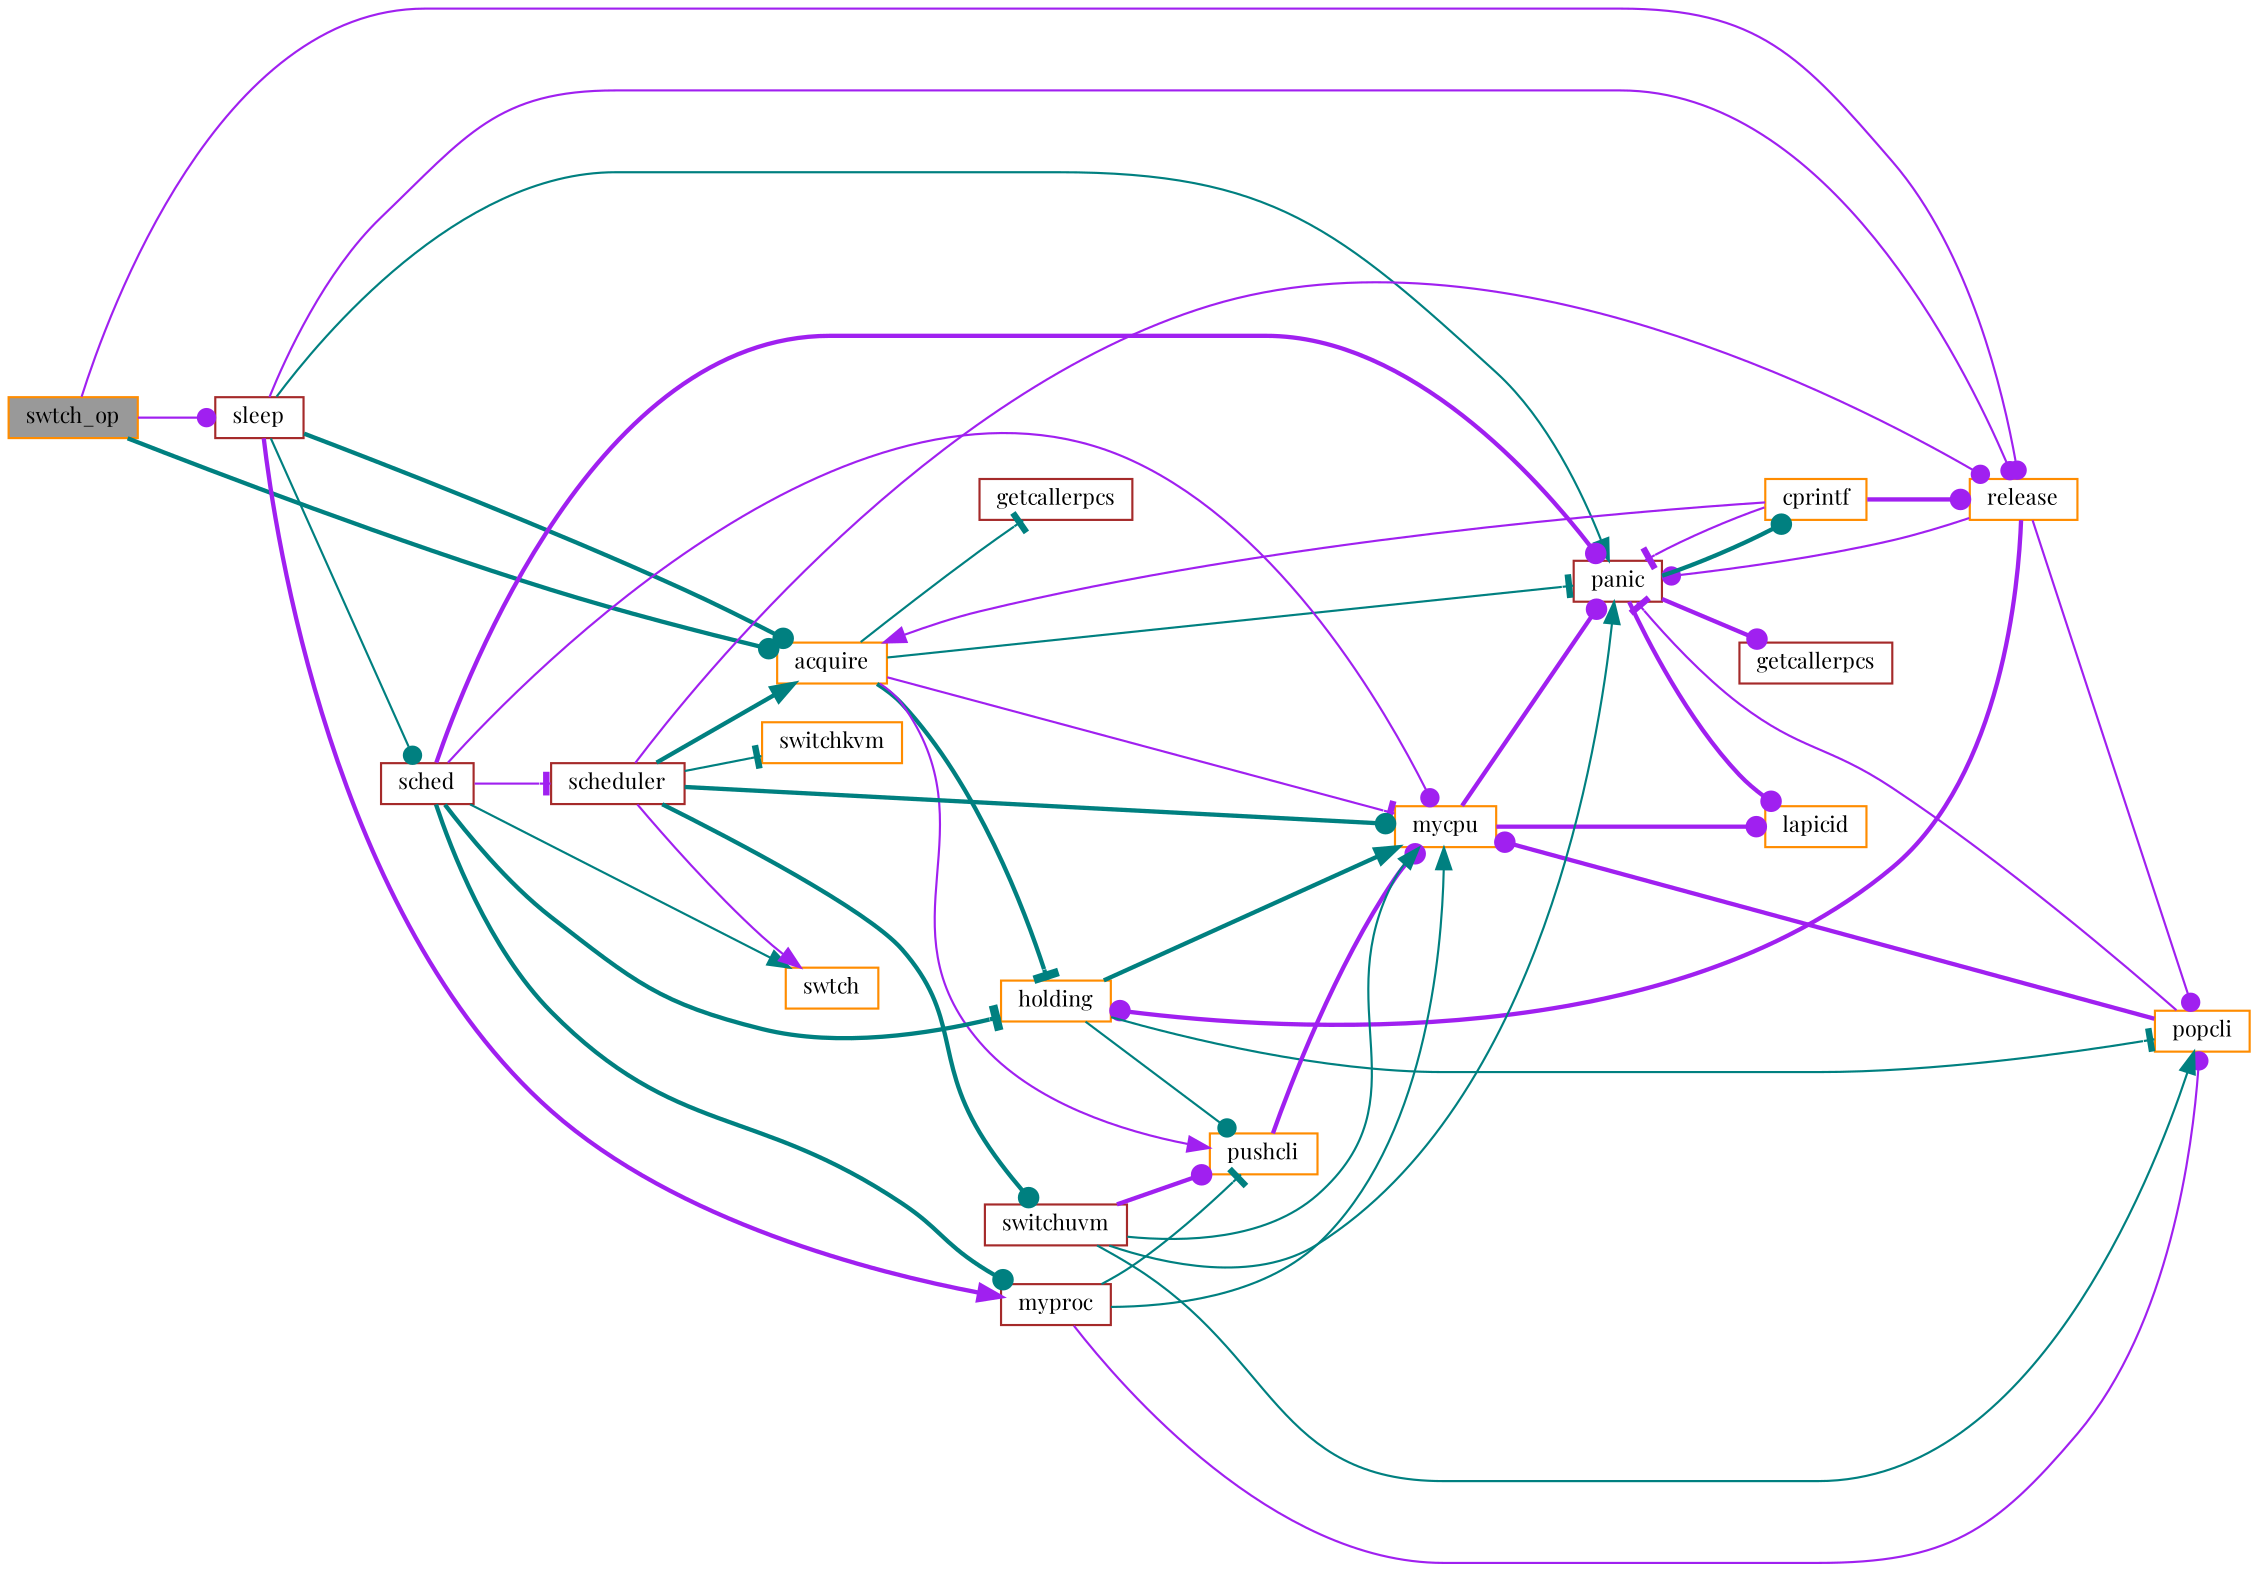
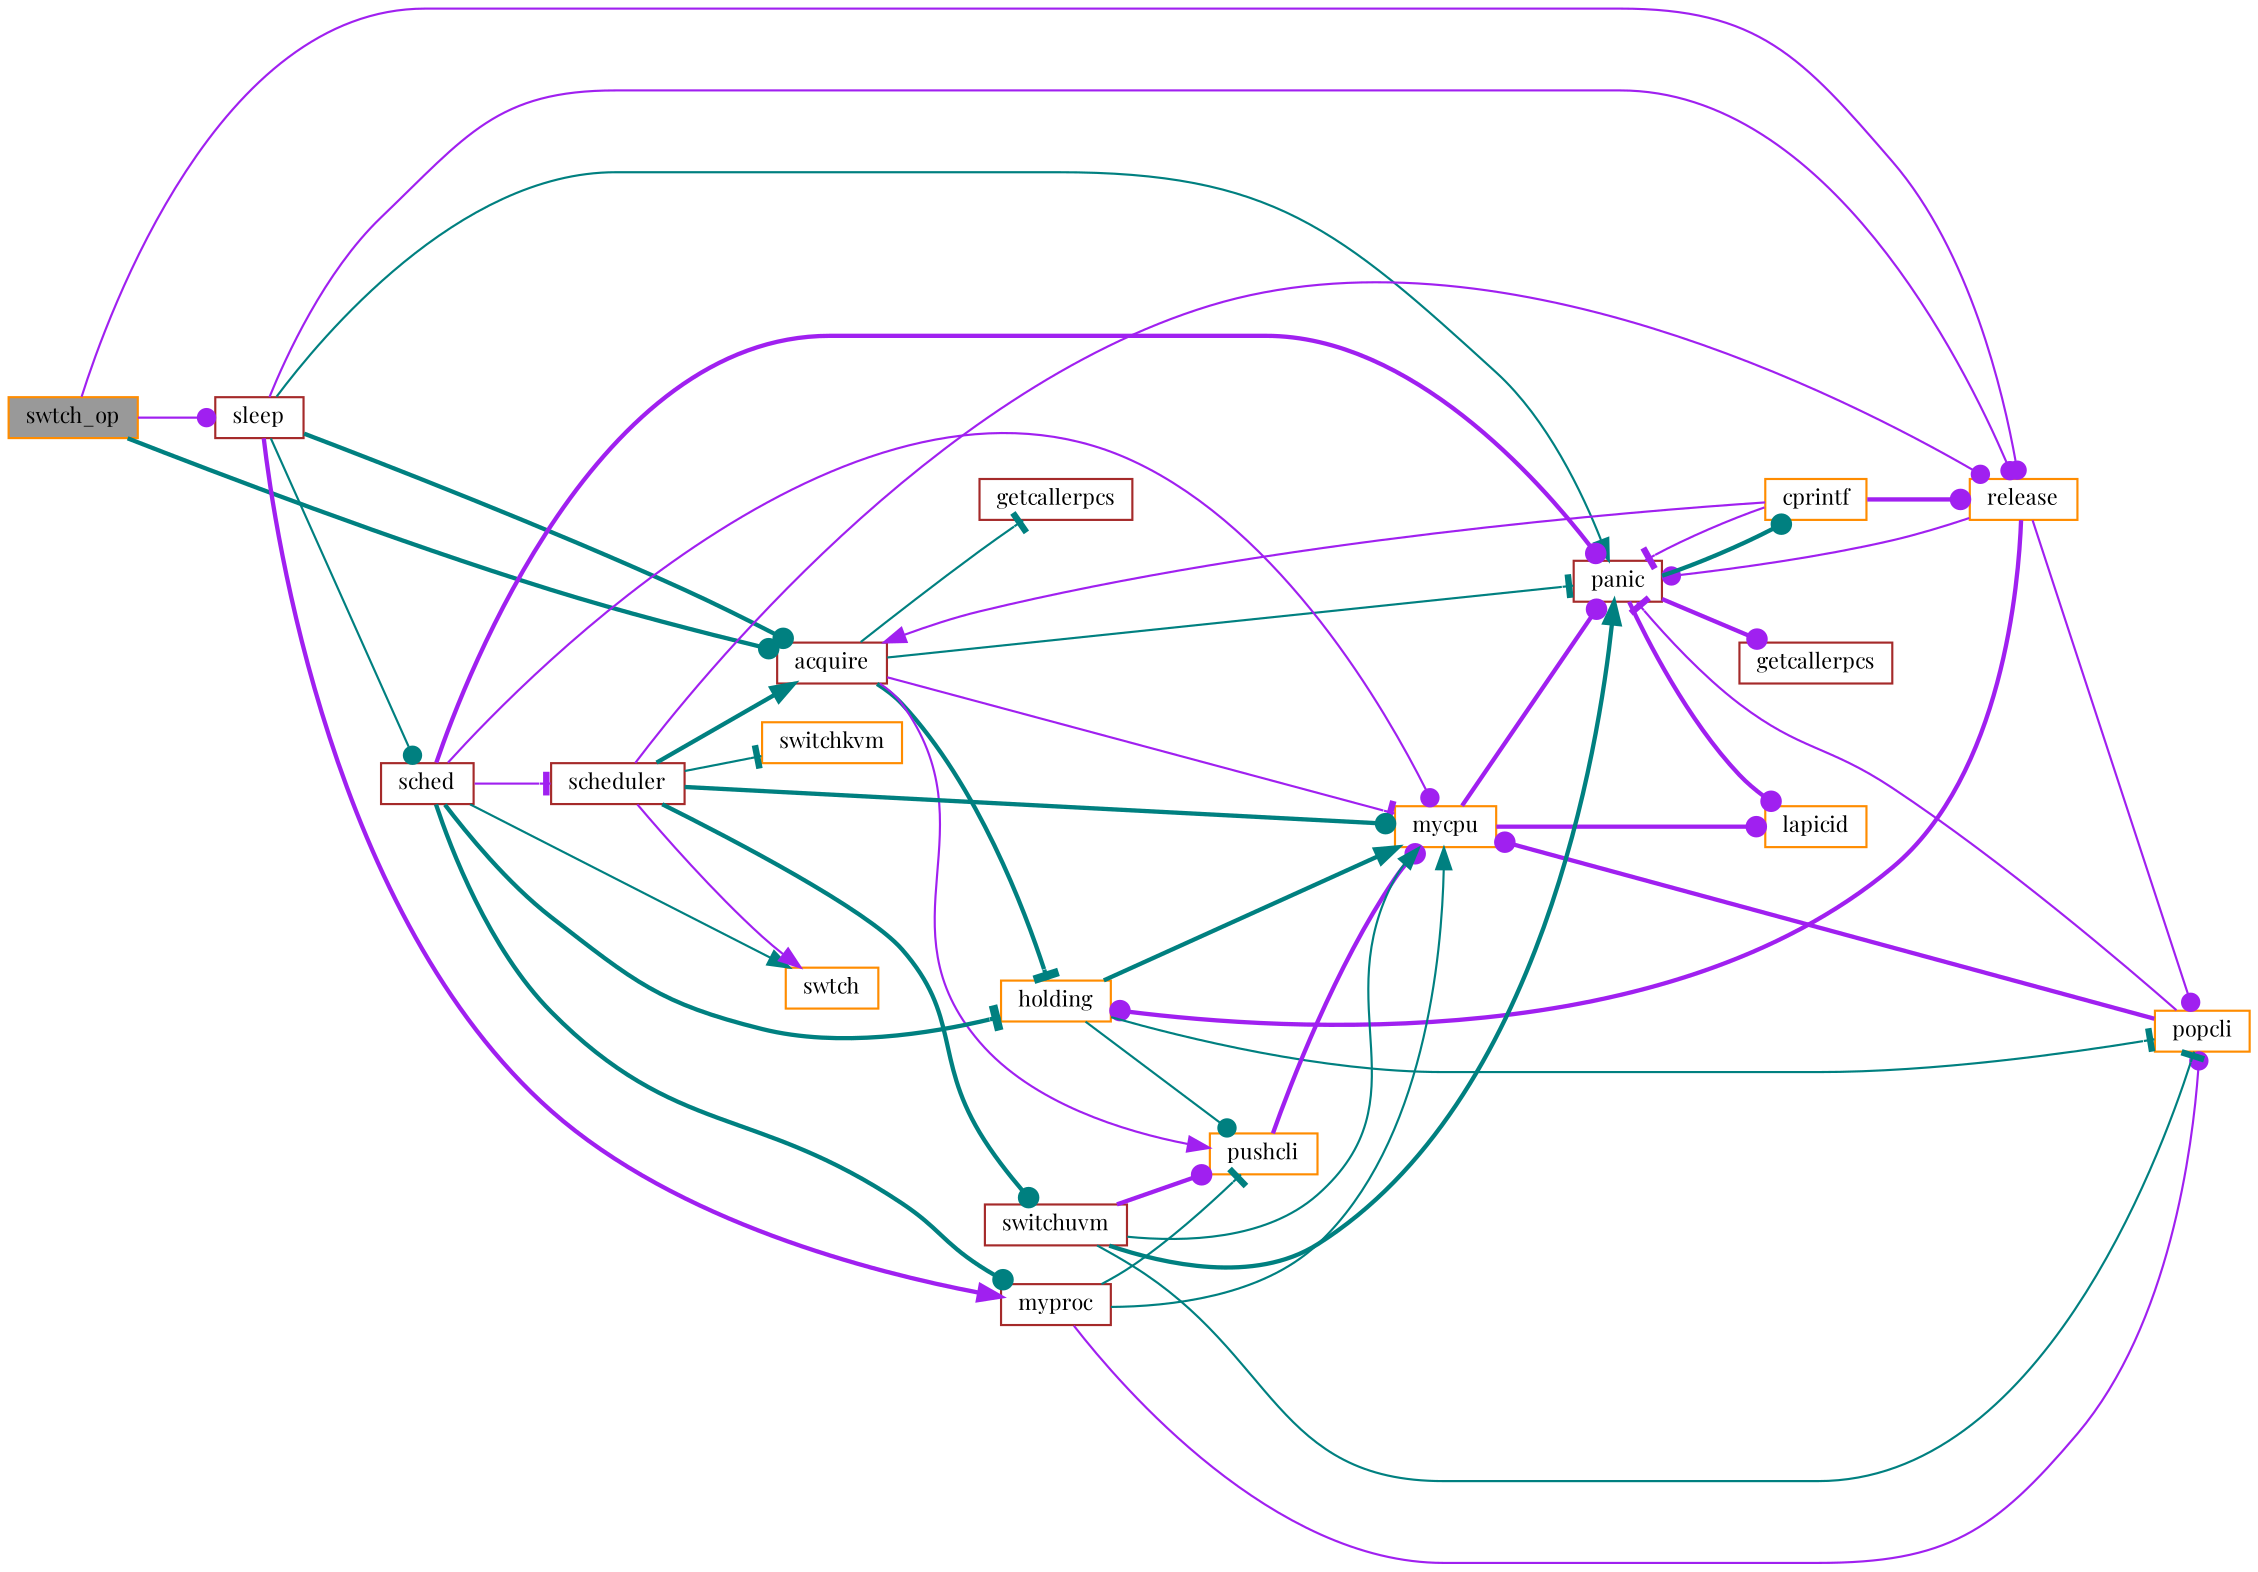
(832, 663) -> (832, 663)
(1492, 1043) -> (1492, 1043)
(1707, 1481) -> (1712, 1481)
